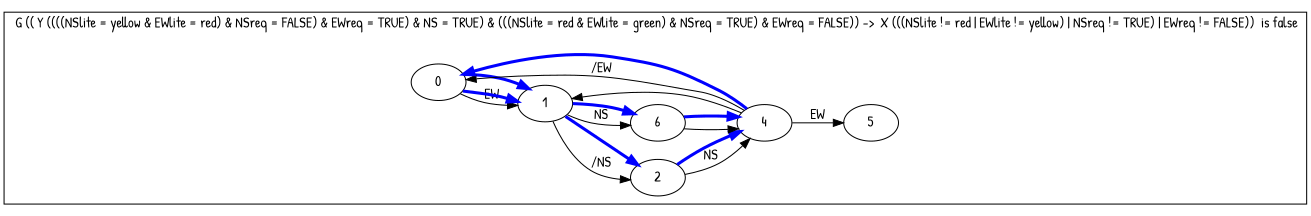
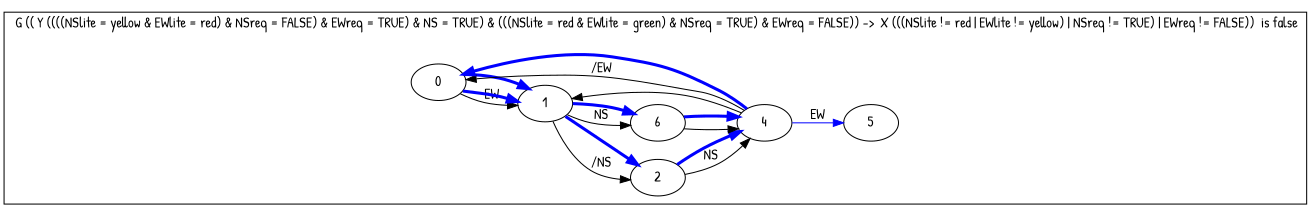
(813, 123) -> (813, 123)
